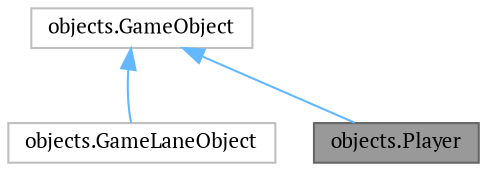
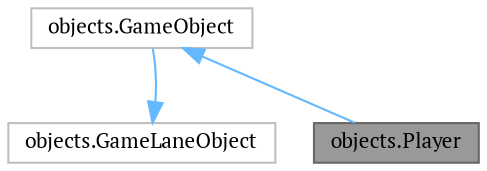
(128, 96) -> (156, 75)
